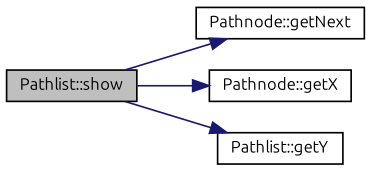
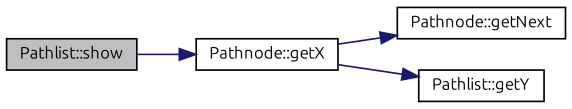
(168, 57) -> (359, 41)
(168, 115) -> (370, 69)
